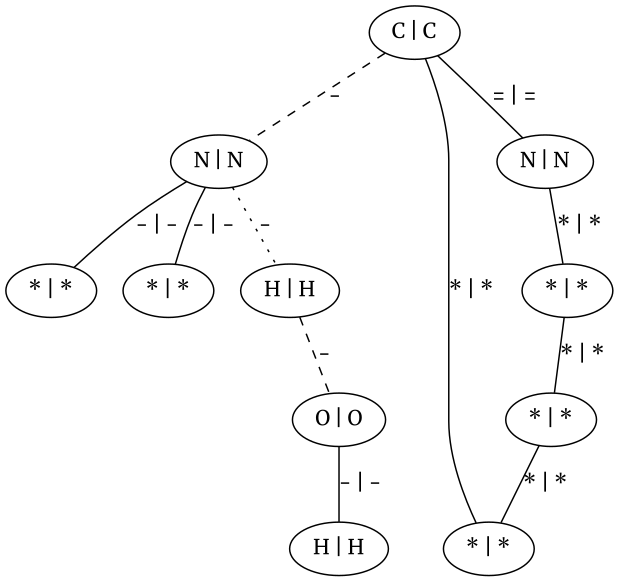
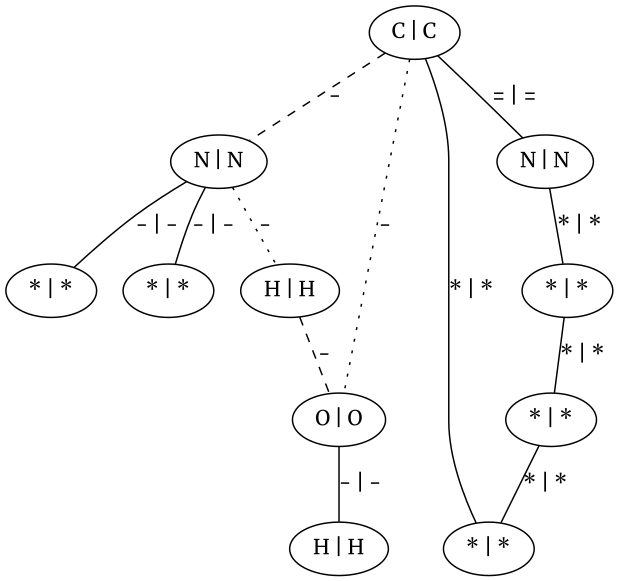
none -> (377, 226)
